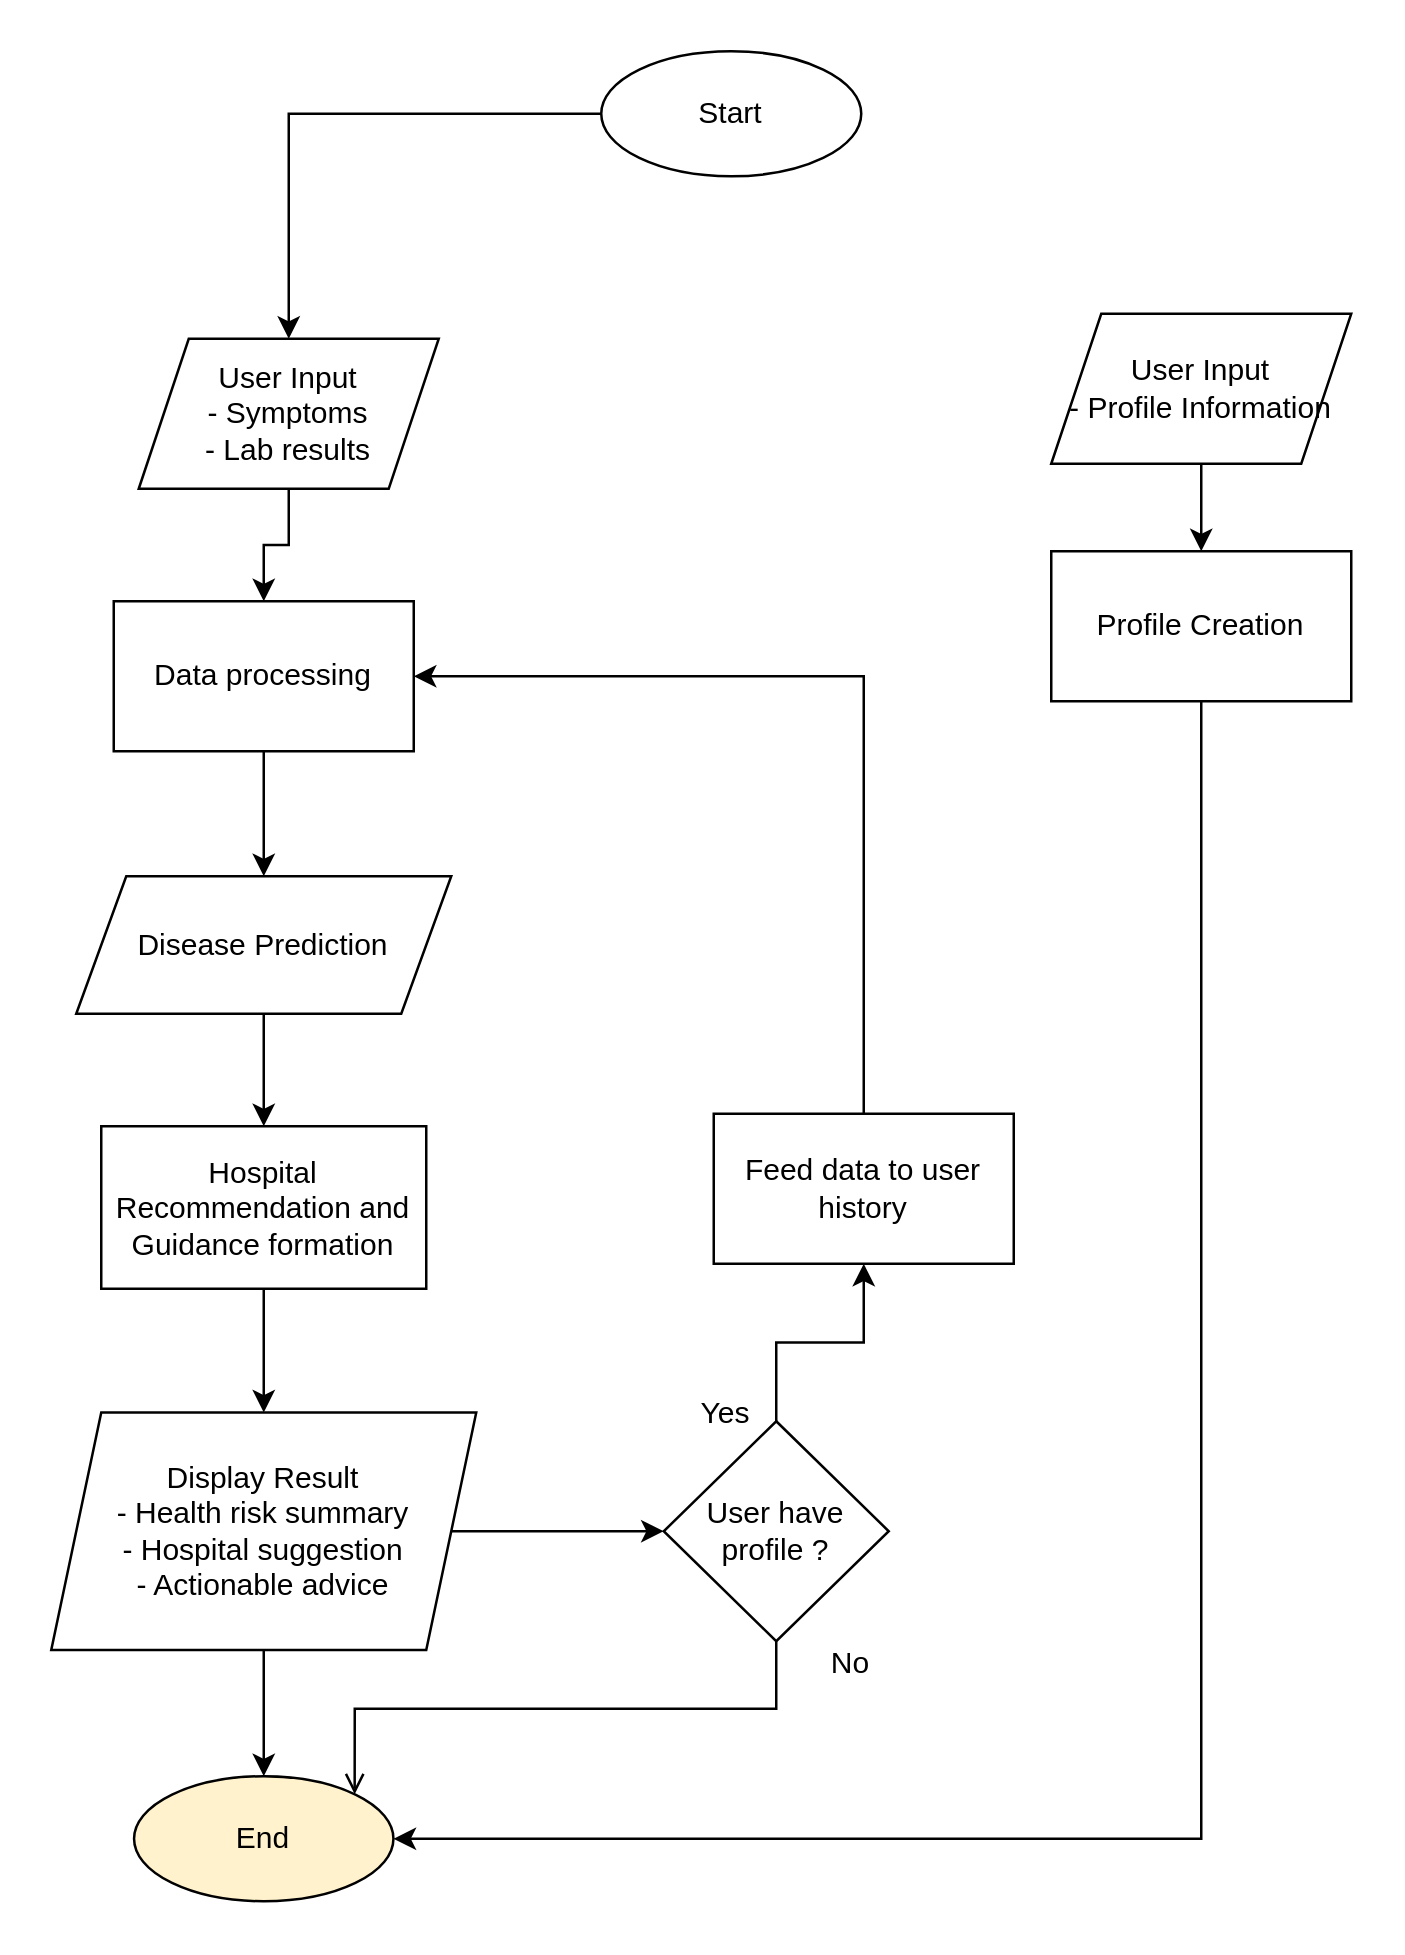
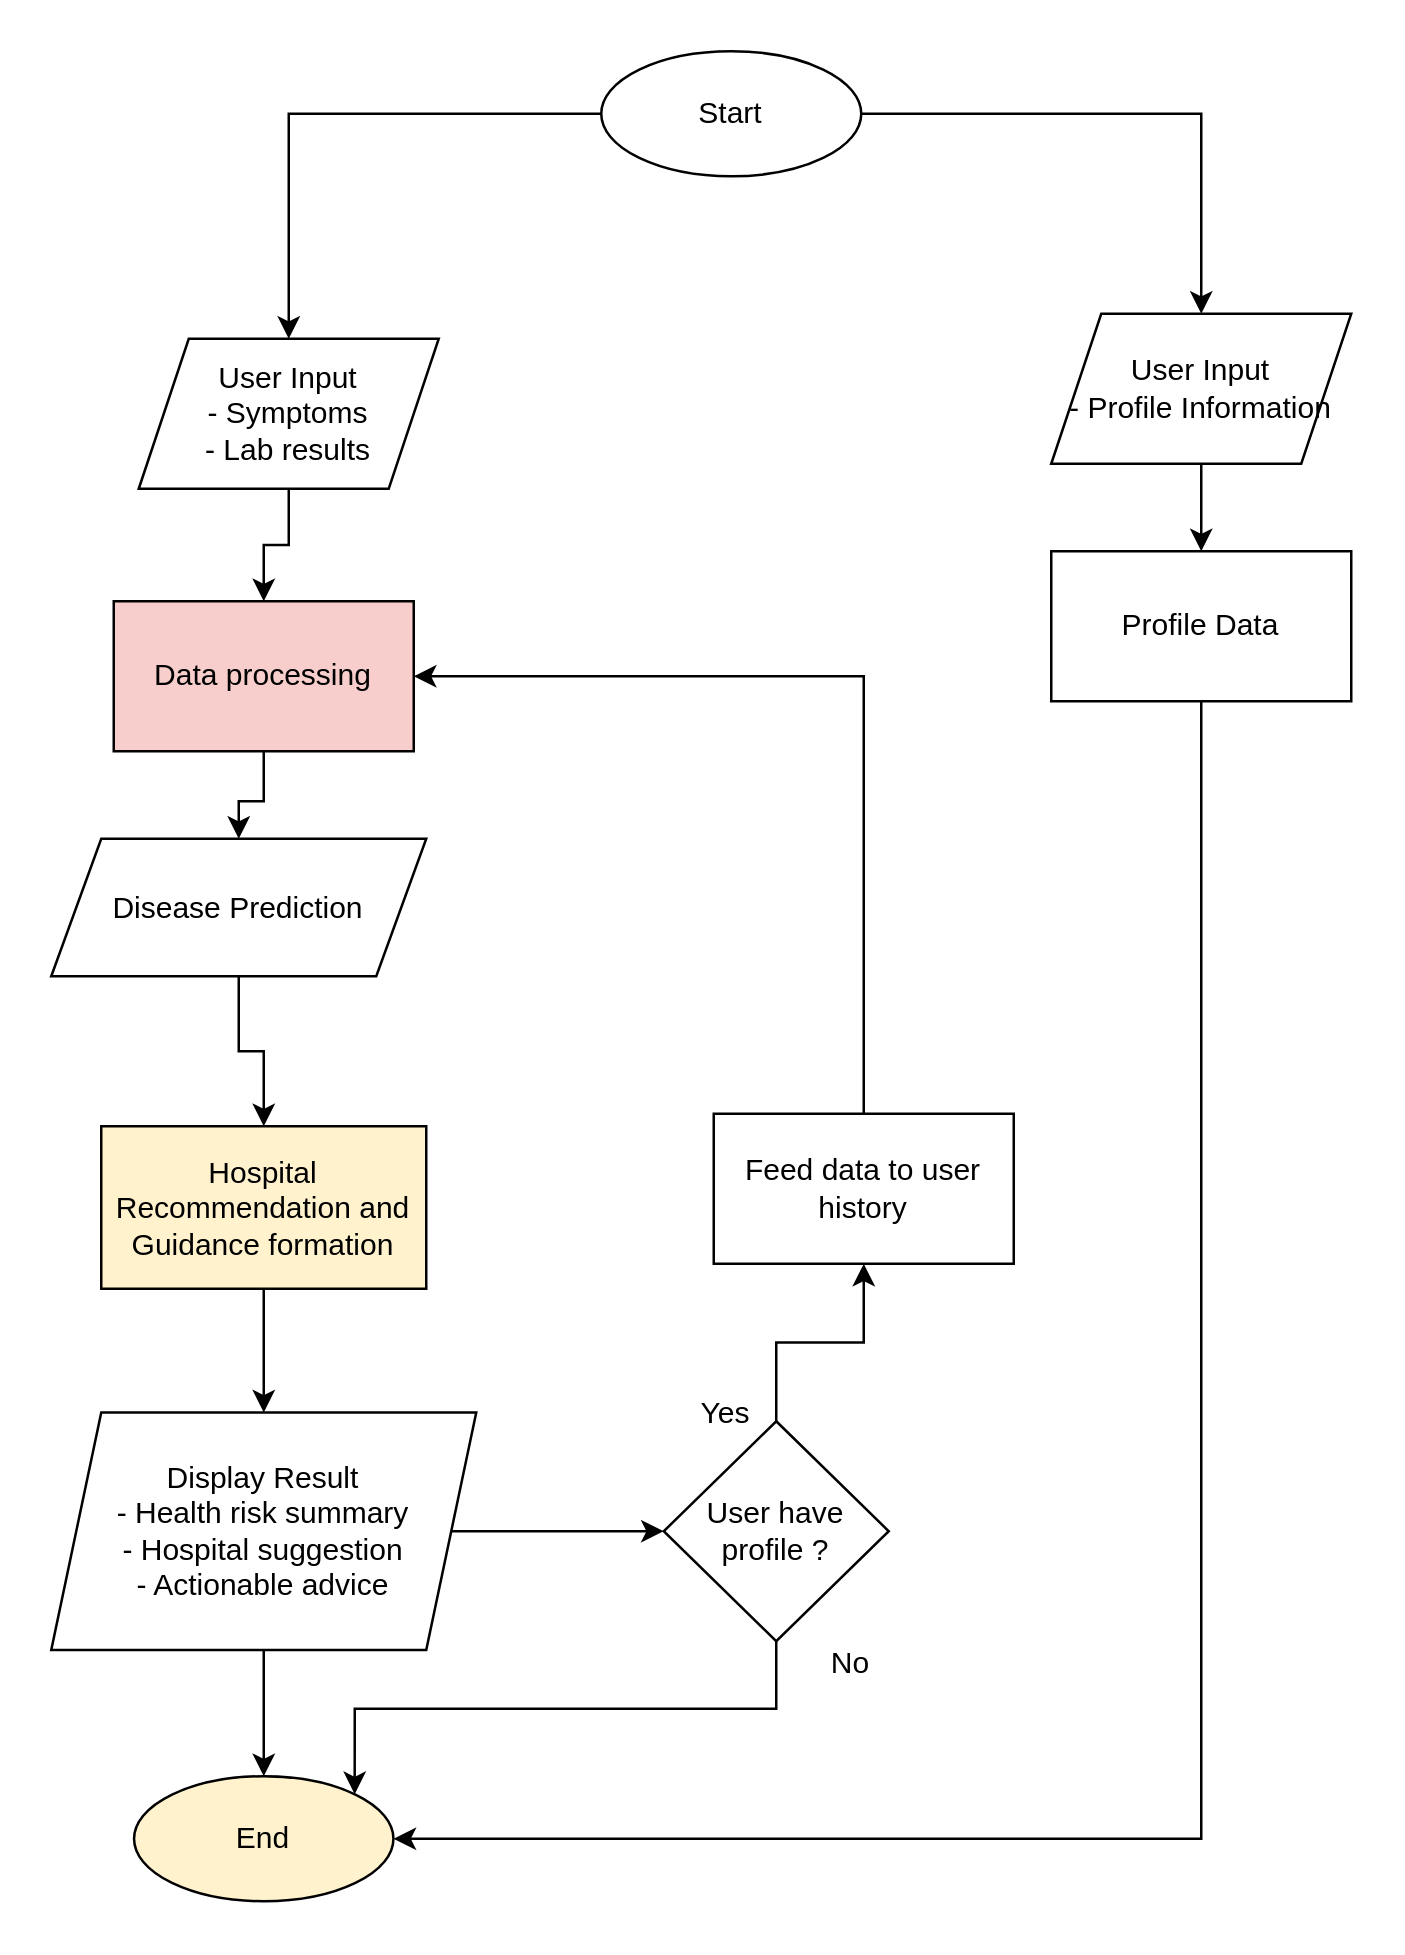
none -> (1123, 114)
(1201, 626) -> (1201, 626)
(264, 676) -> (264, 676)
(264, 945) -> (239, 908)
(264, 1208) -> (264, 1208)
(355, 1780) -> (355, 1776)
